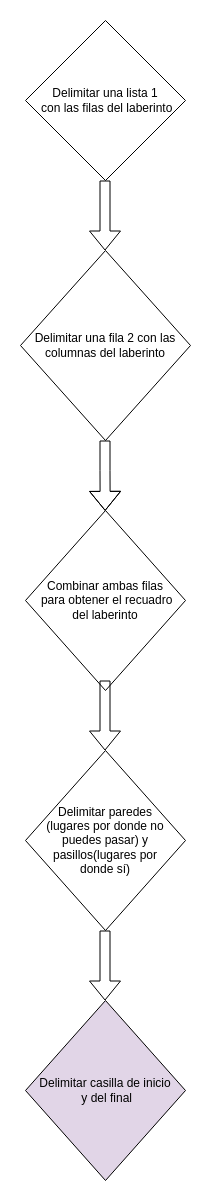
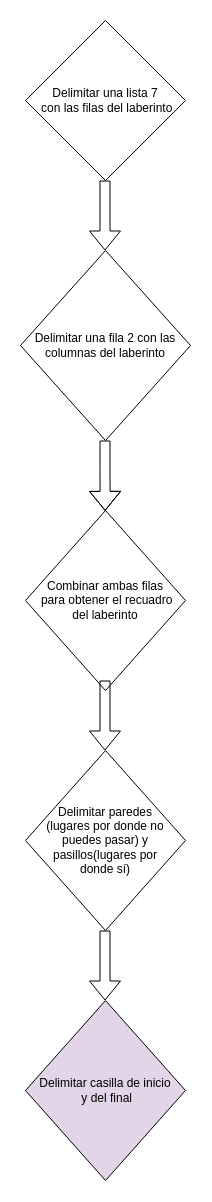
(106, 101) -> (106, 101)
